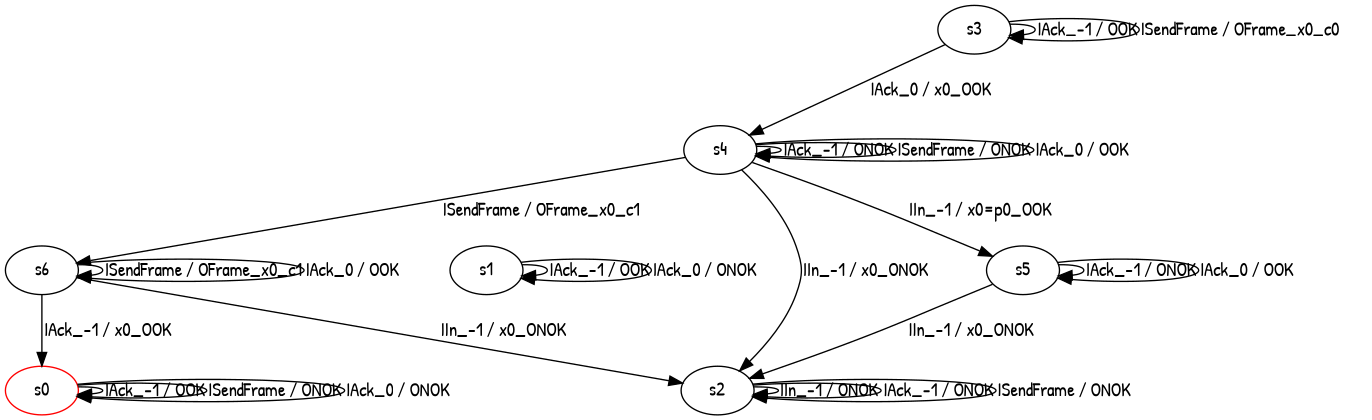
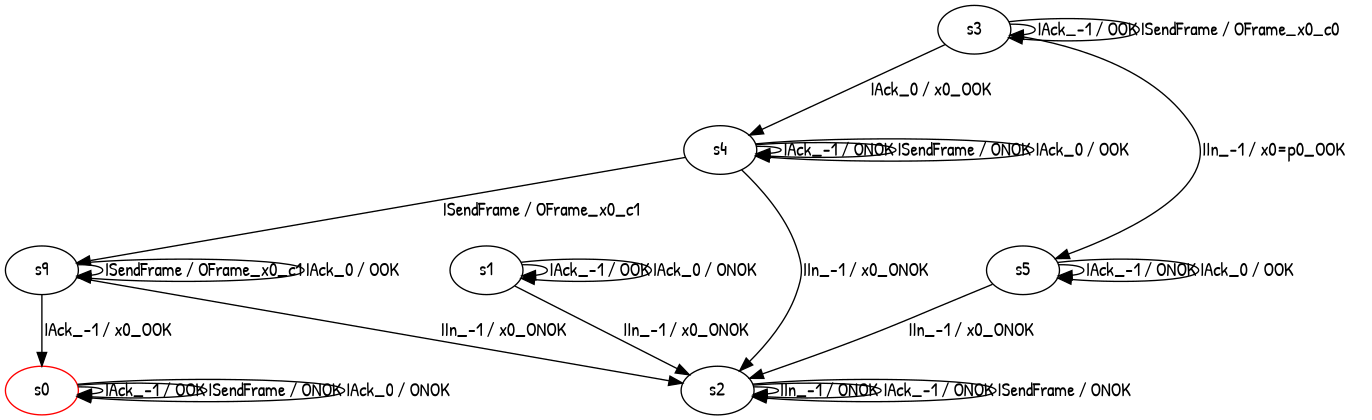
(867, 205) -> (1190, 123)
(42, 270) -> (42, 270)
none -> (596, 327)
